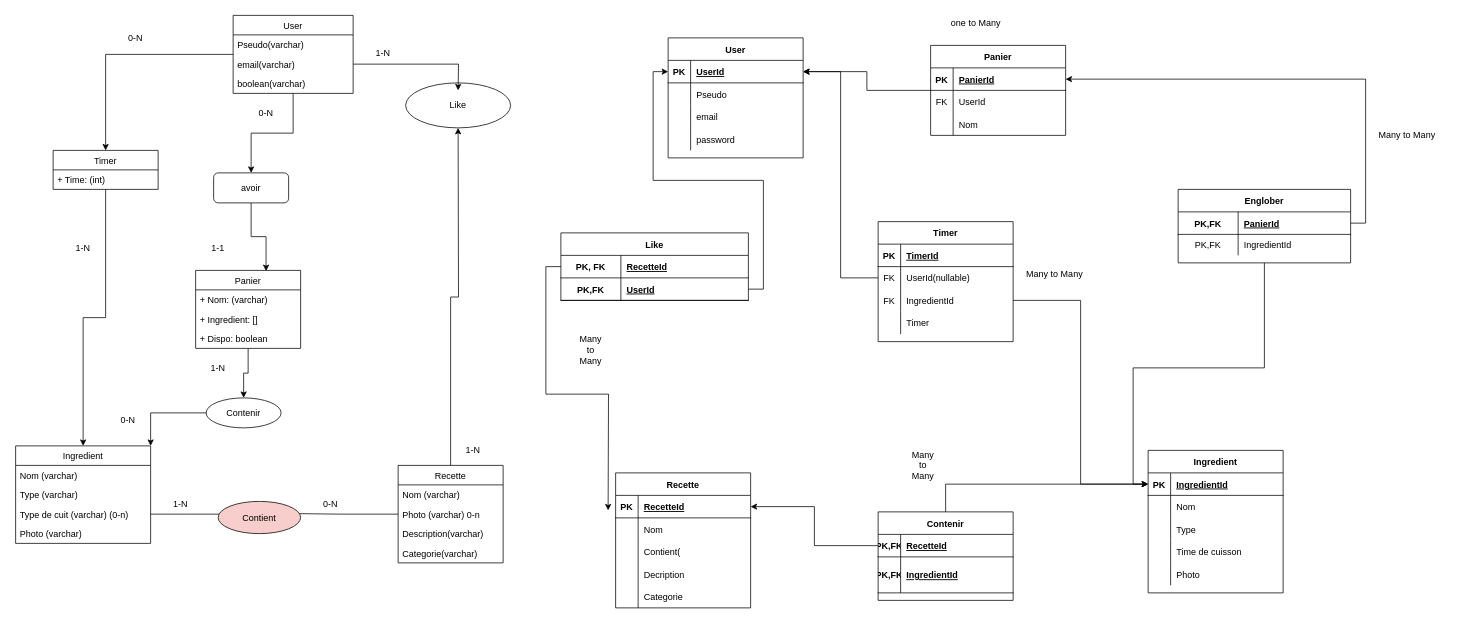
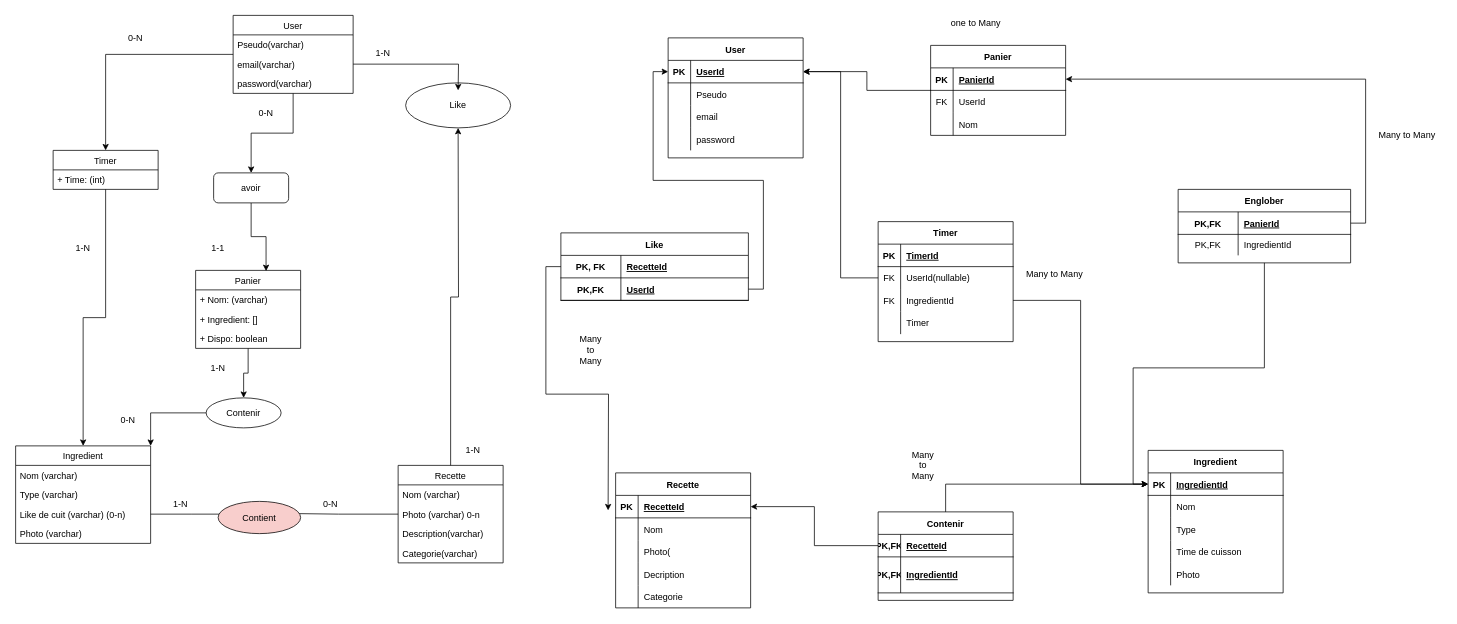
(276, 84) -> (280, 84)
(84, 515) -> (83, 515)
(665, 552) -> (659, 552)
